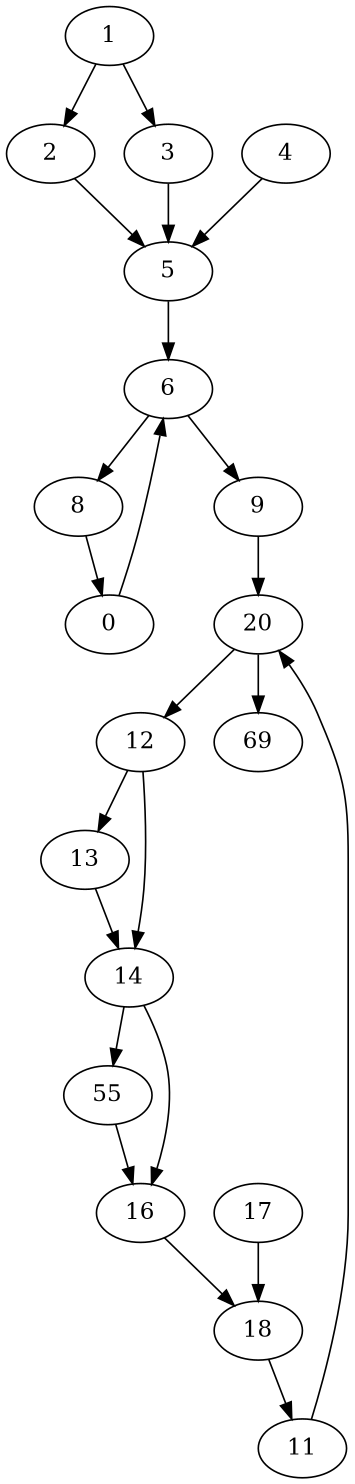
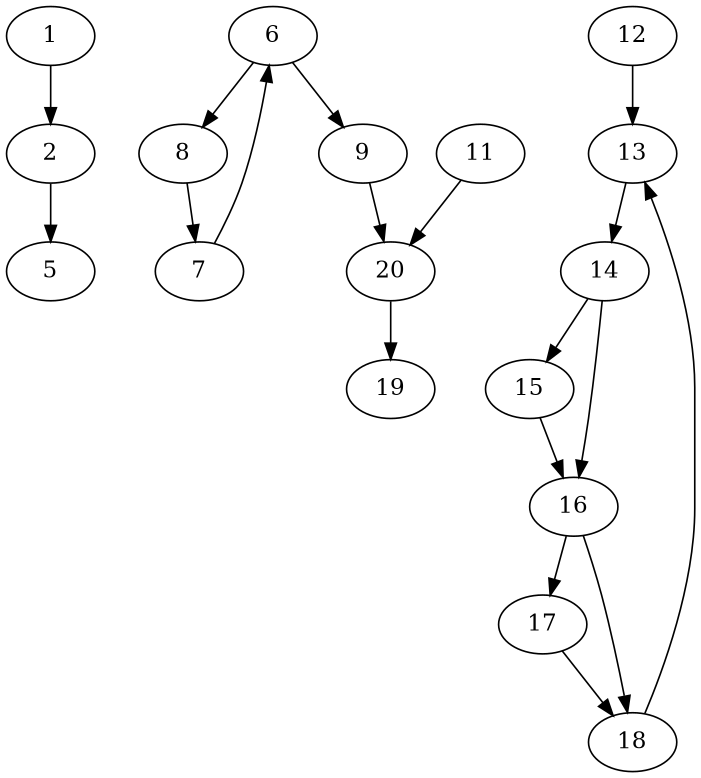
(168, 154) -> none
(286, 154) -> none
(168, 322) -> none
none -> (560, 558)
(110, 624) -> (199, 271)
(205, 677) -> none
(258, 742) -> (391, 389)
(146, 852) -> none
(108, 1095) -> (530, 389)
(277, 1382) -> (695, 456)
